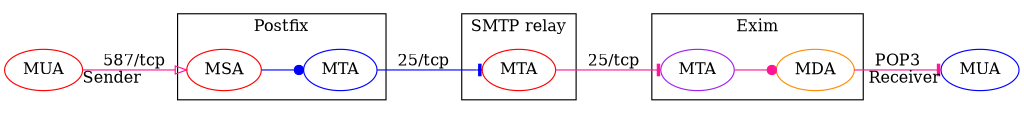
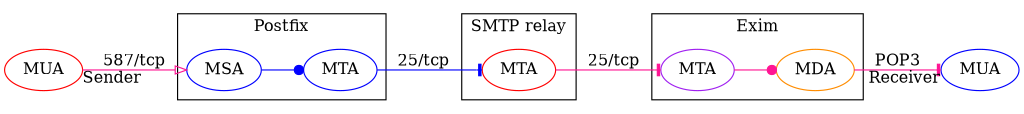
(224, 70) -> (224, 70)
